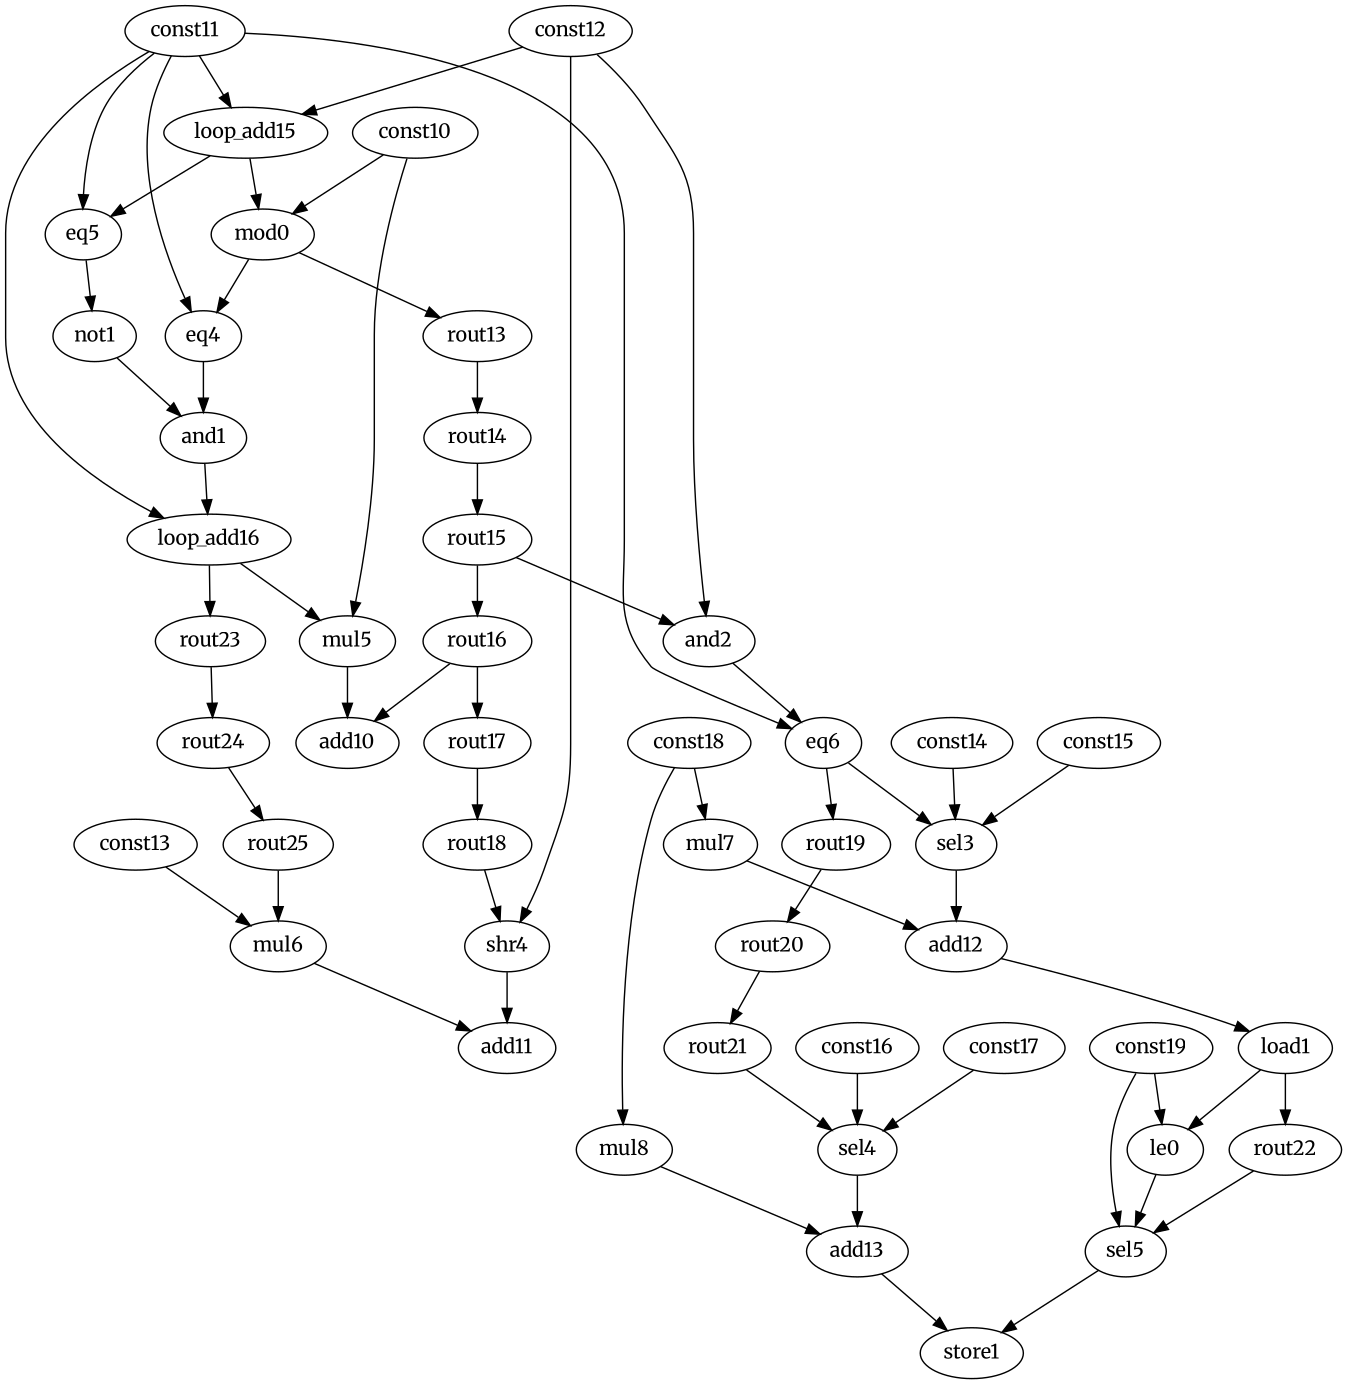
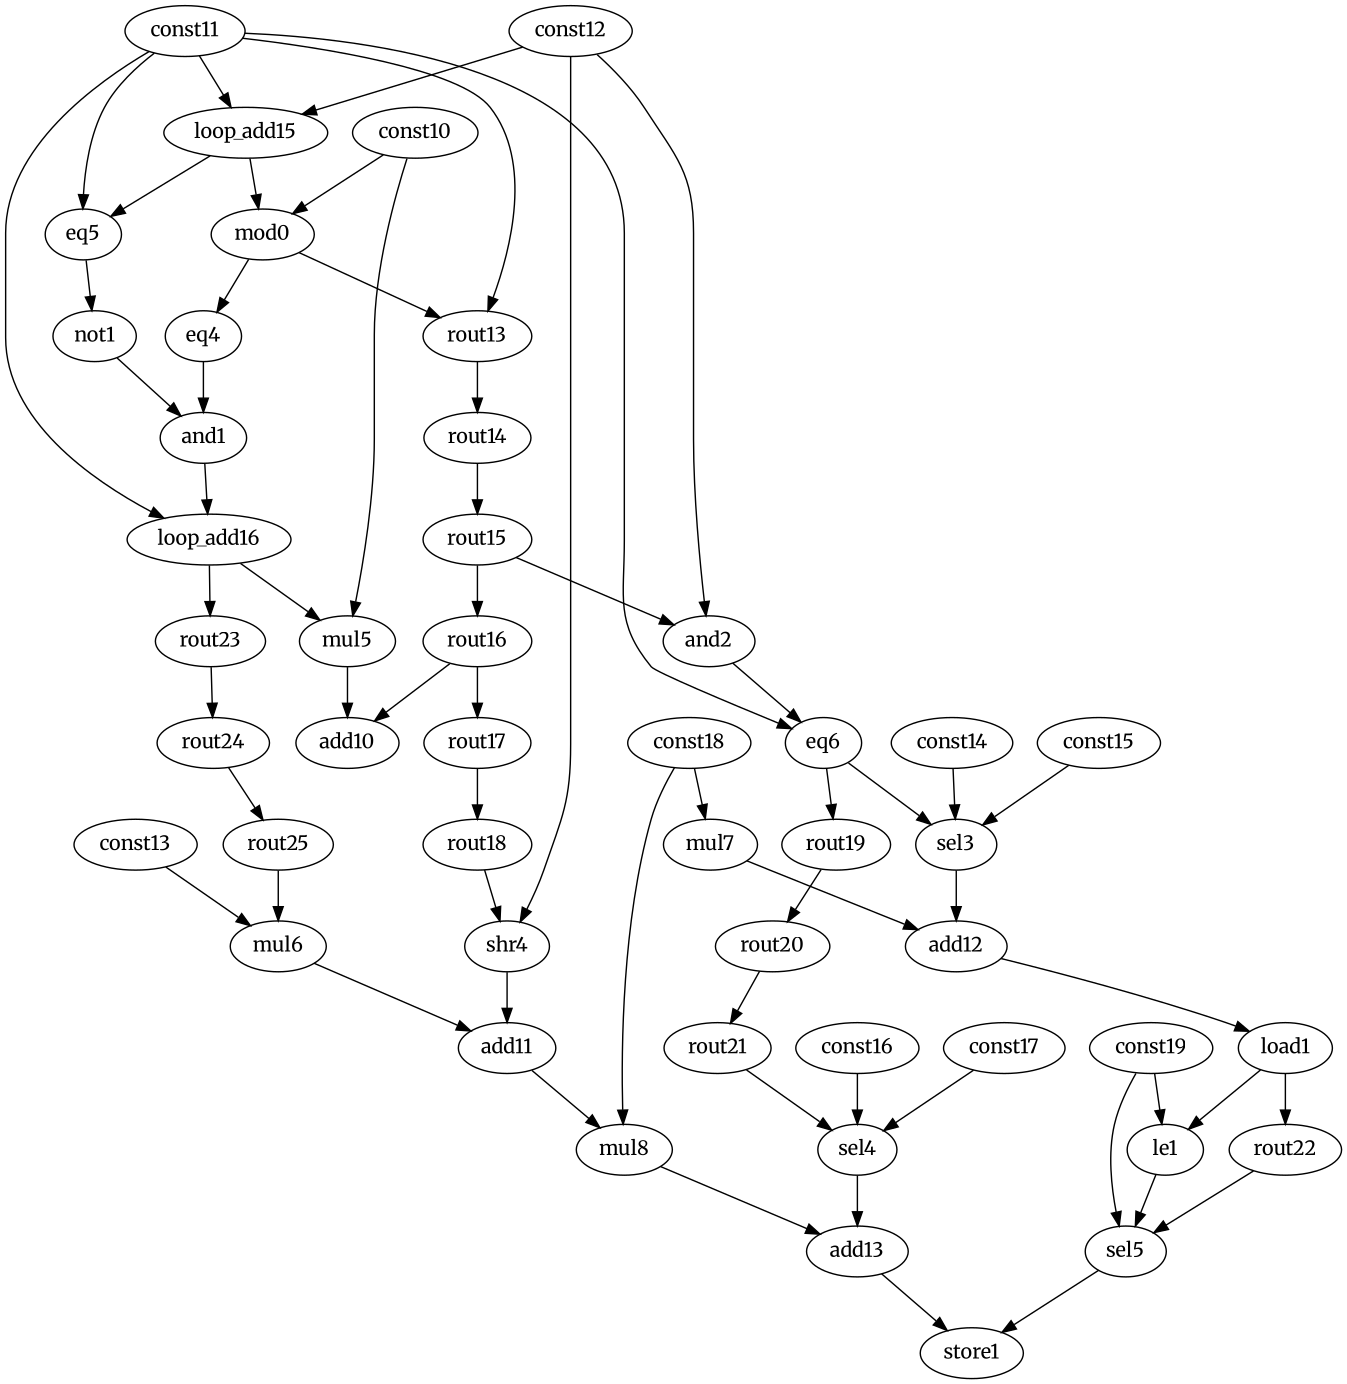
(149, 178) -> (465, 89)
none -> (560, 1095)
(1165, 1150) -> (1165, 1150)
